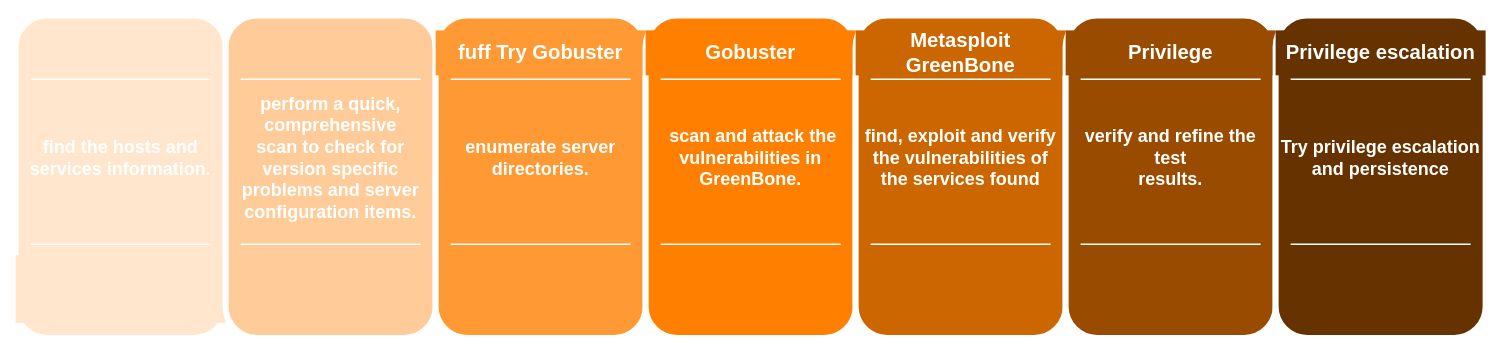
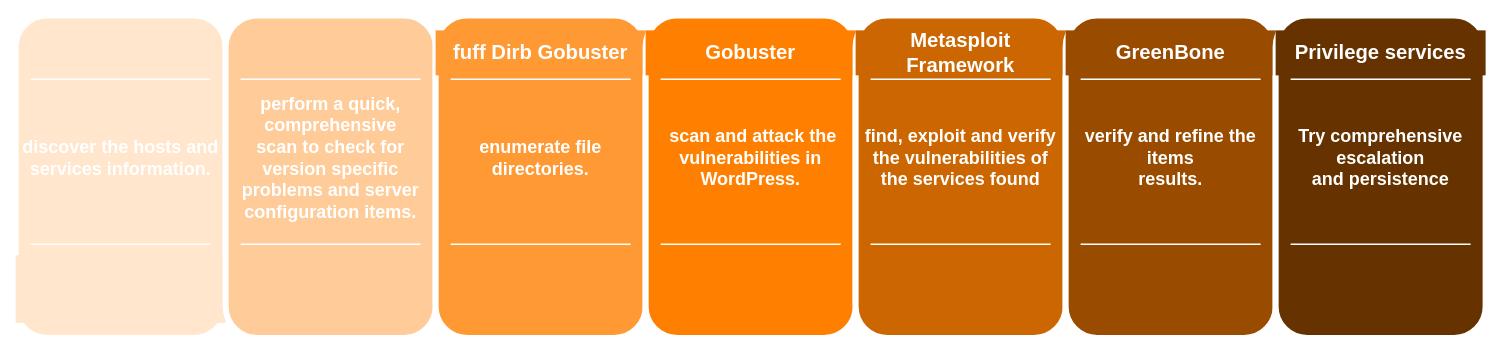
(540, 53) -> (540, 53)
(960, 53) -> (960, 53)
(1170, 53) -> (1170, 53)
(1380, 53) -> (1380, 53)
(120, 158) -> (120, 158)
(540, 158) -> (540, 158)
(750, 158) -> (750, 158)
(1170, 158) -> (1170, 158)
(1380, 158) -> (1380, 158)
